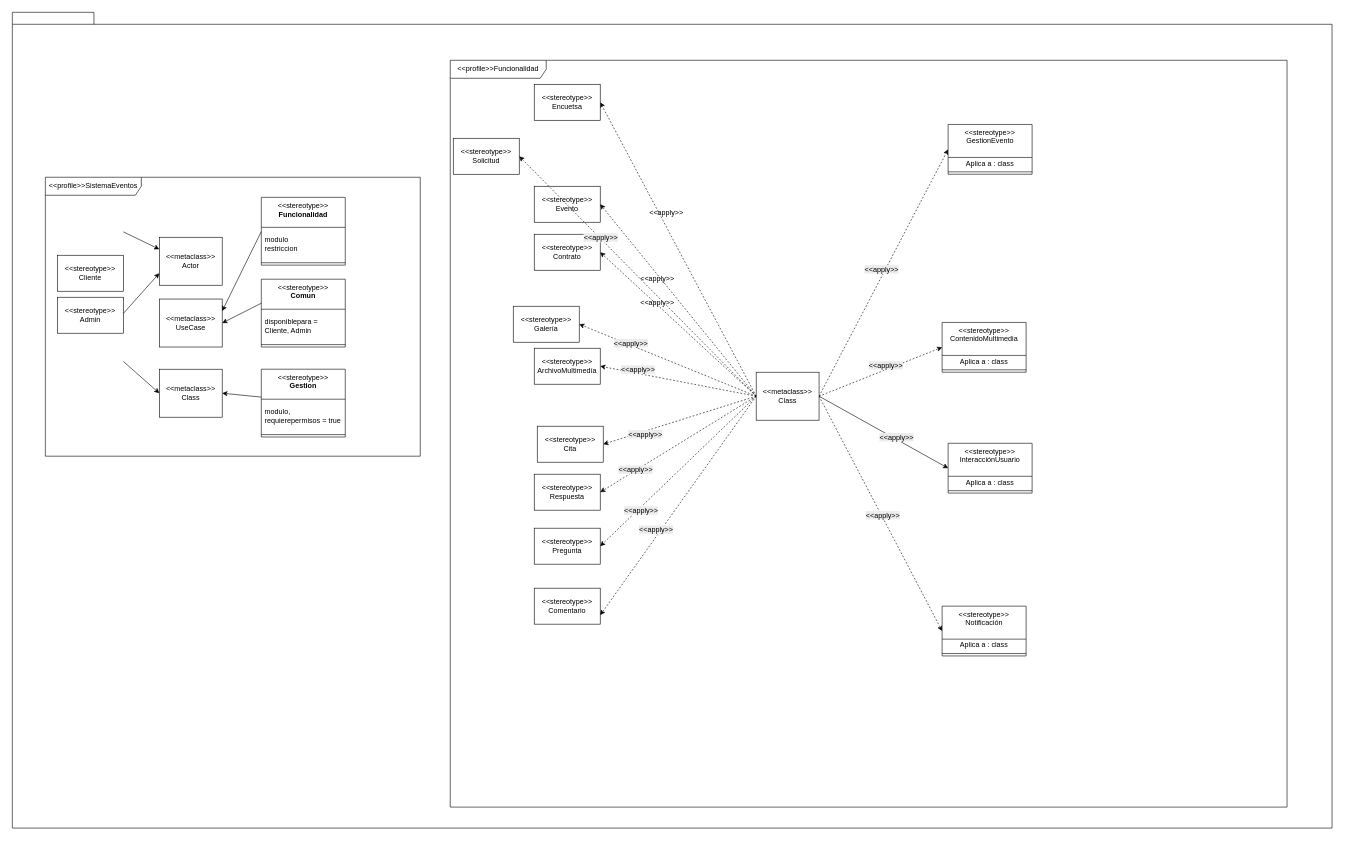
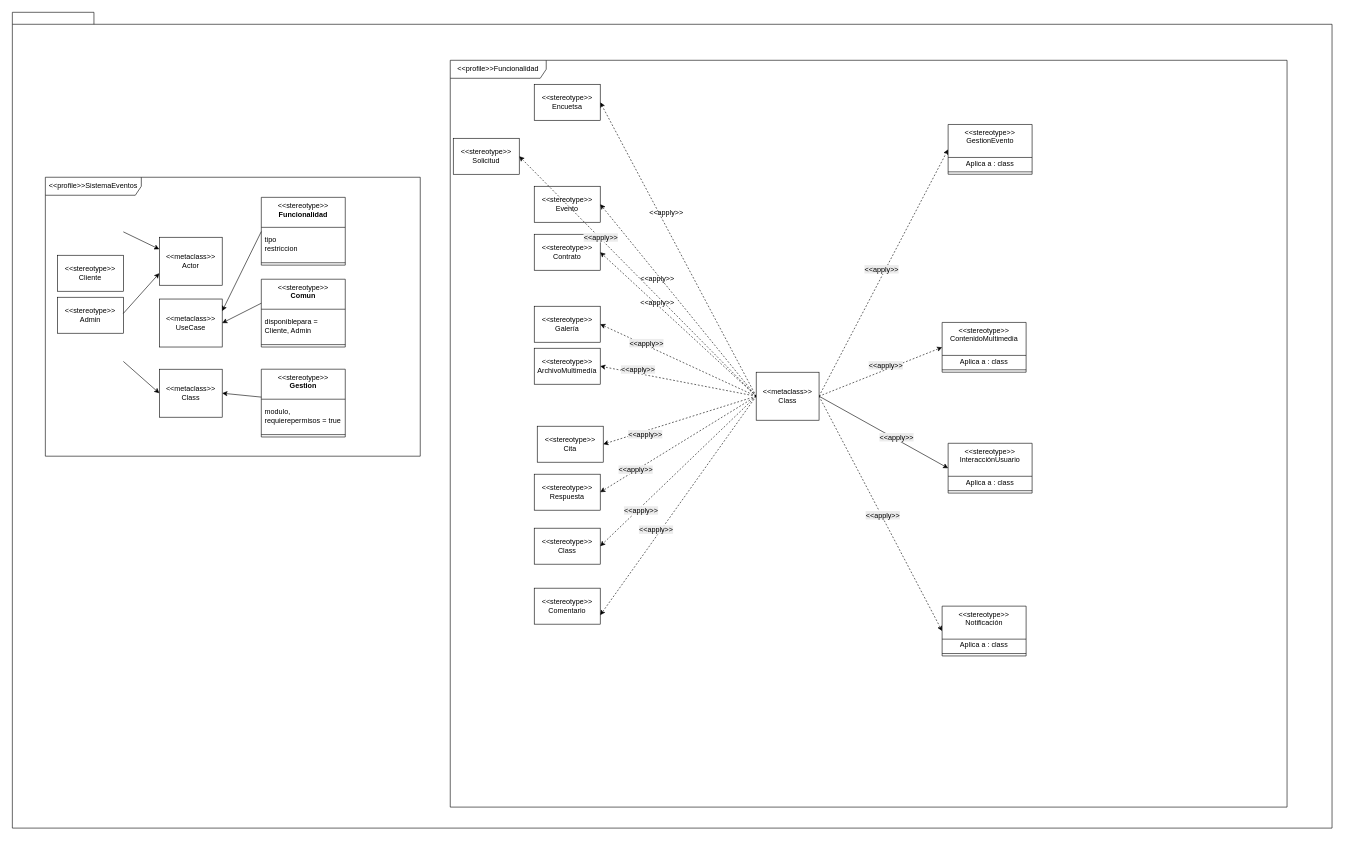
(285, 244) -> (285, 244)
(546, 324) -> (567, 324)
(567, 546) -> (567, 546)
